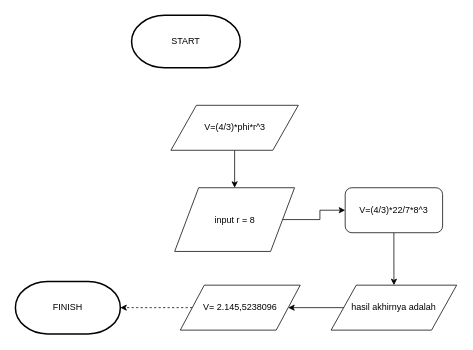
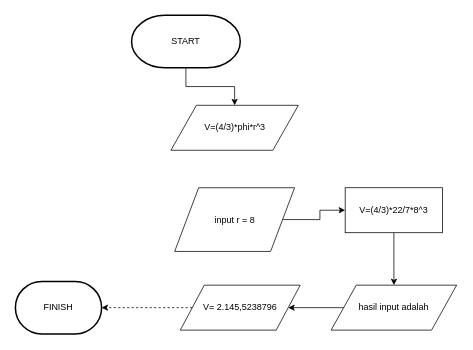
none -> (215, 87)
(235, 167) -> none
(394, 210) -> (394, 210)
(68, 308) -> (59, 308)
(240, 308) -> (240, 308)
(394, 308) -> (394, 308)
